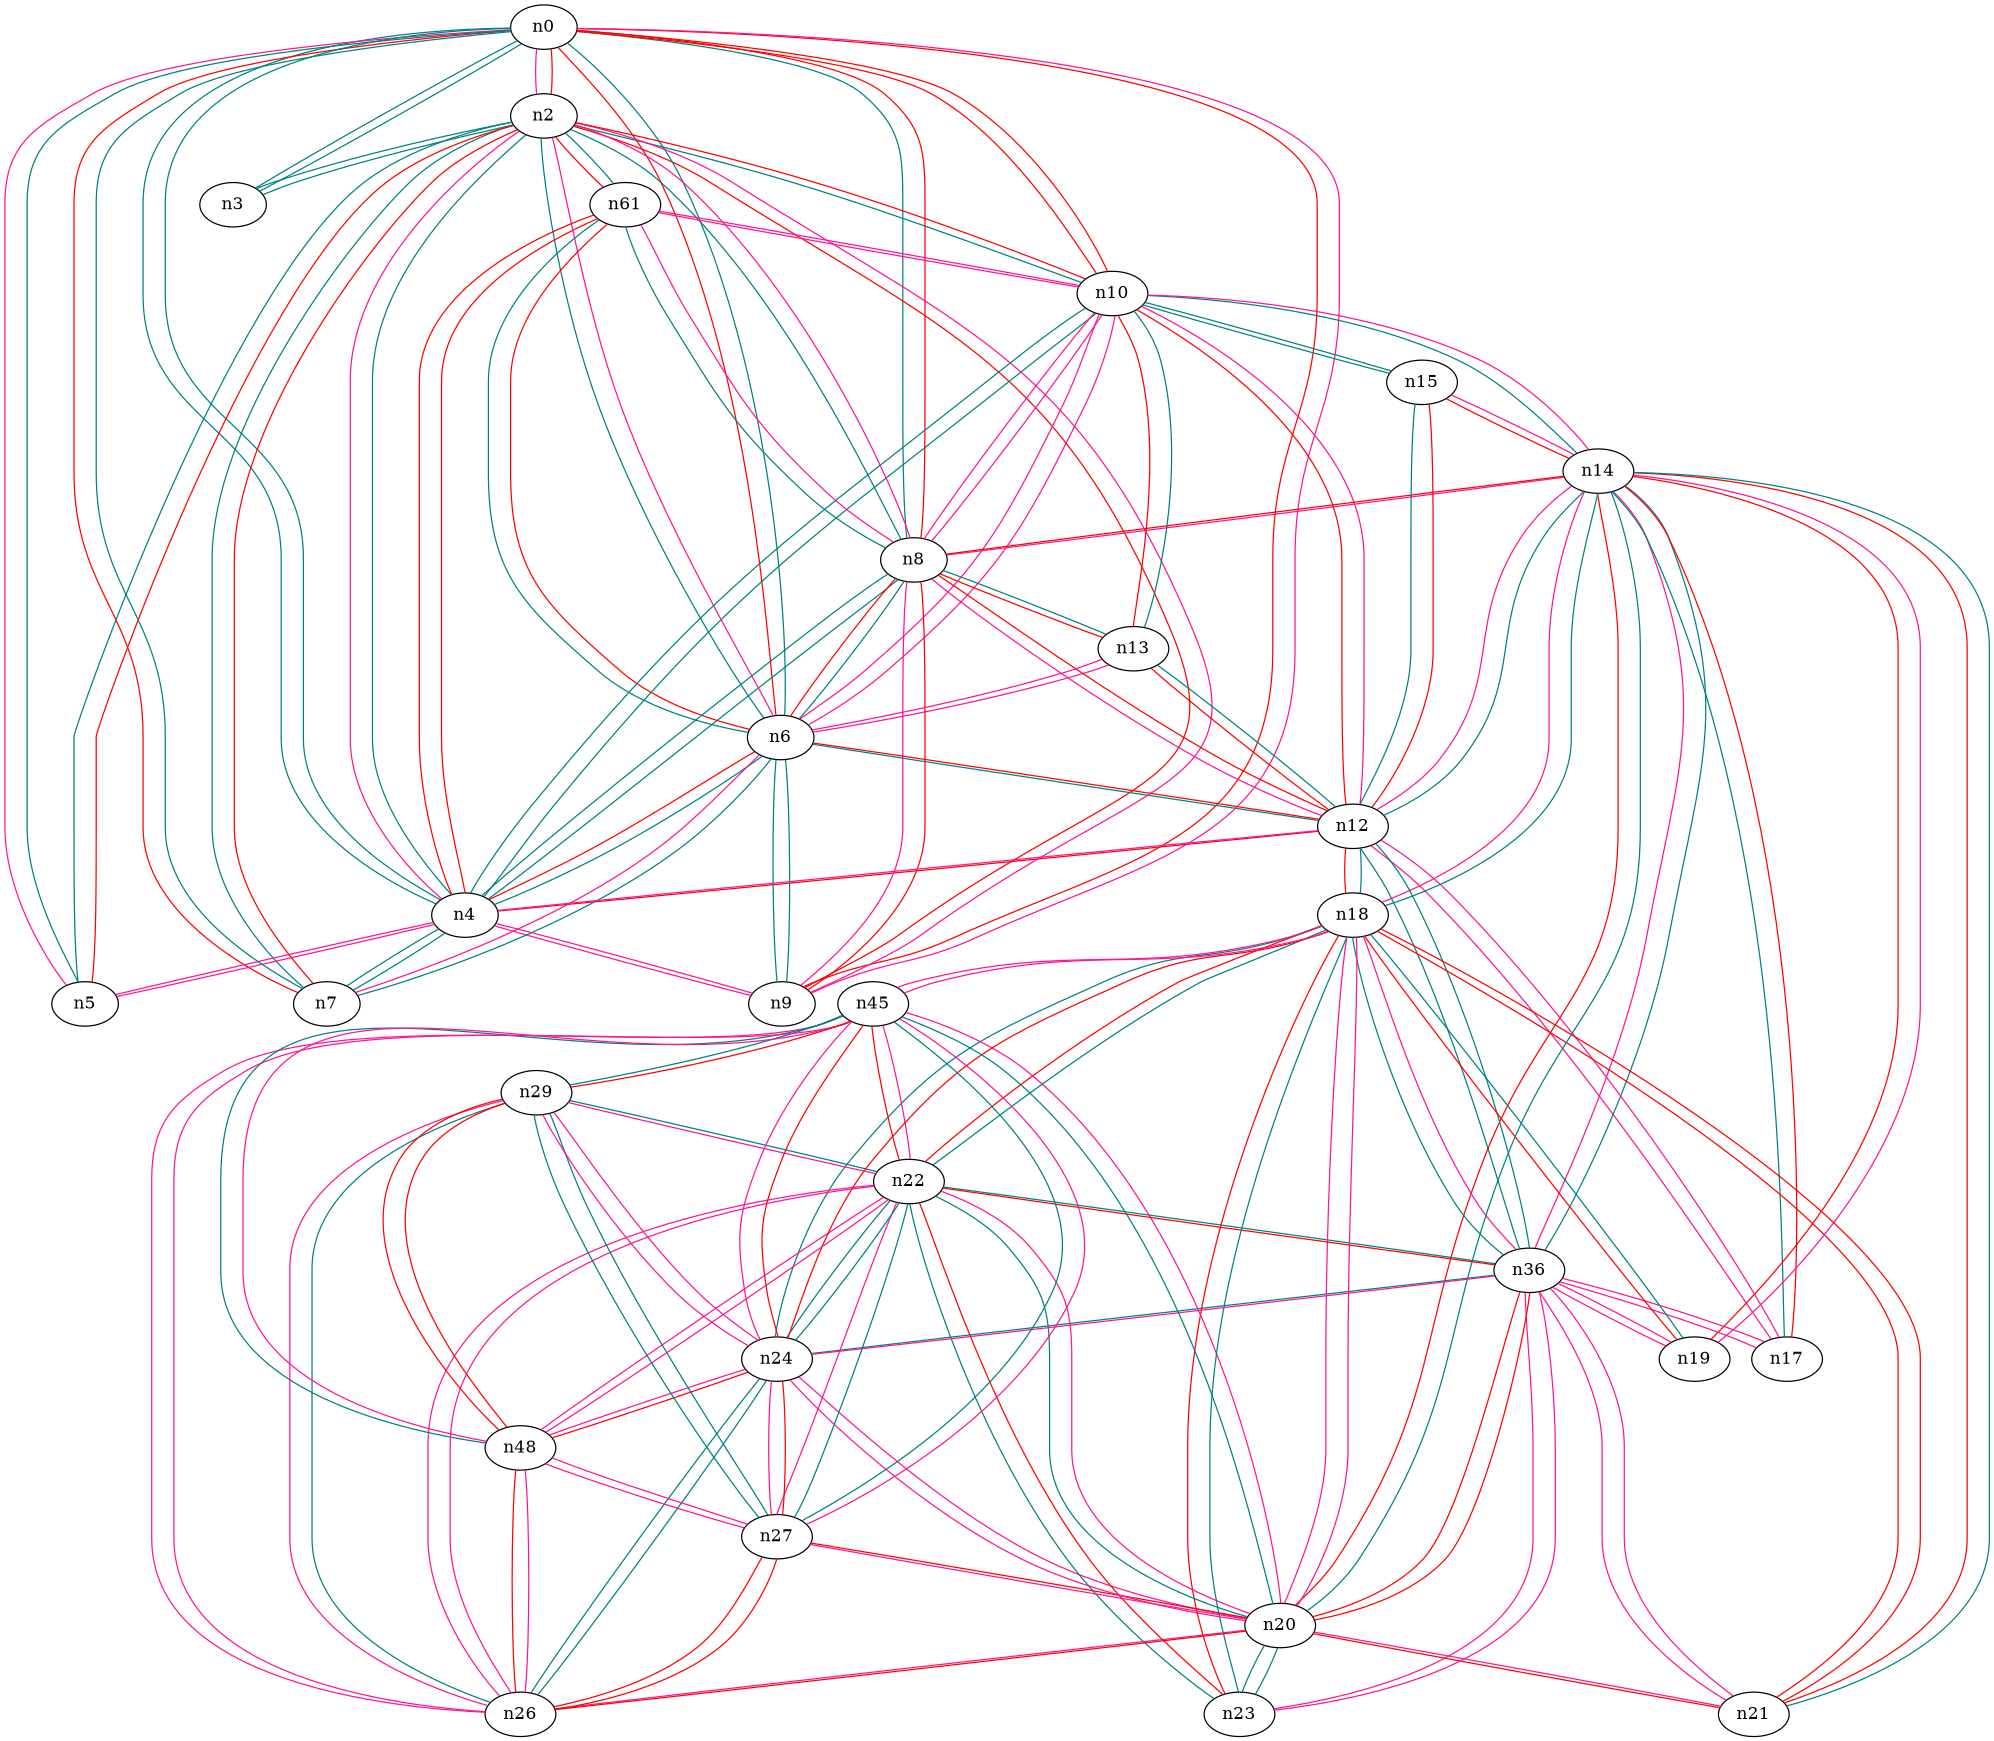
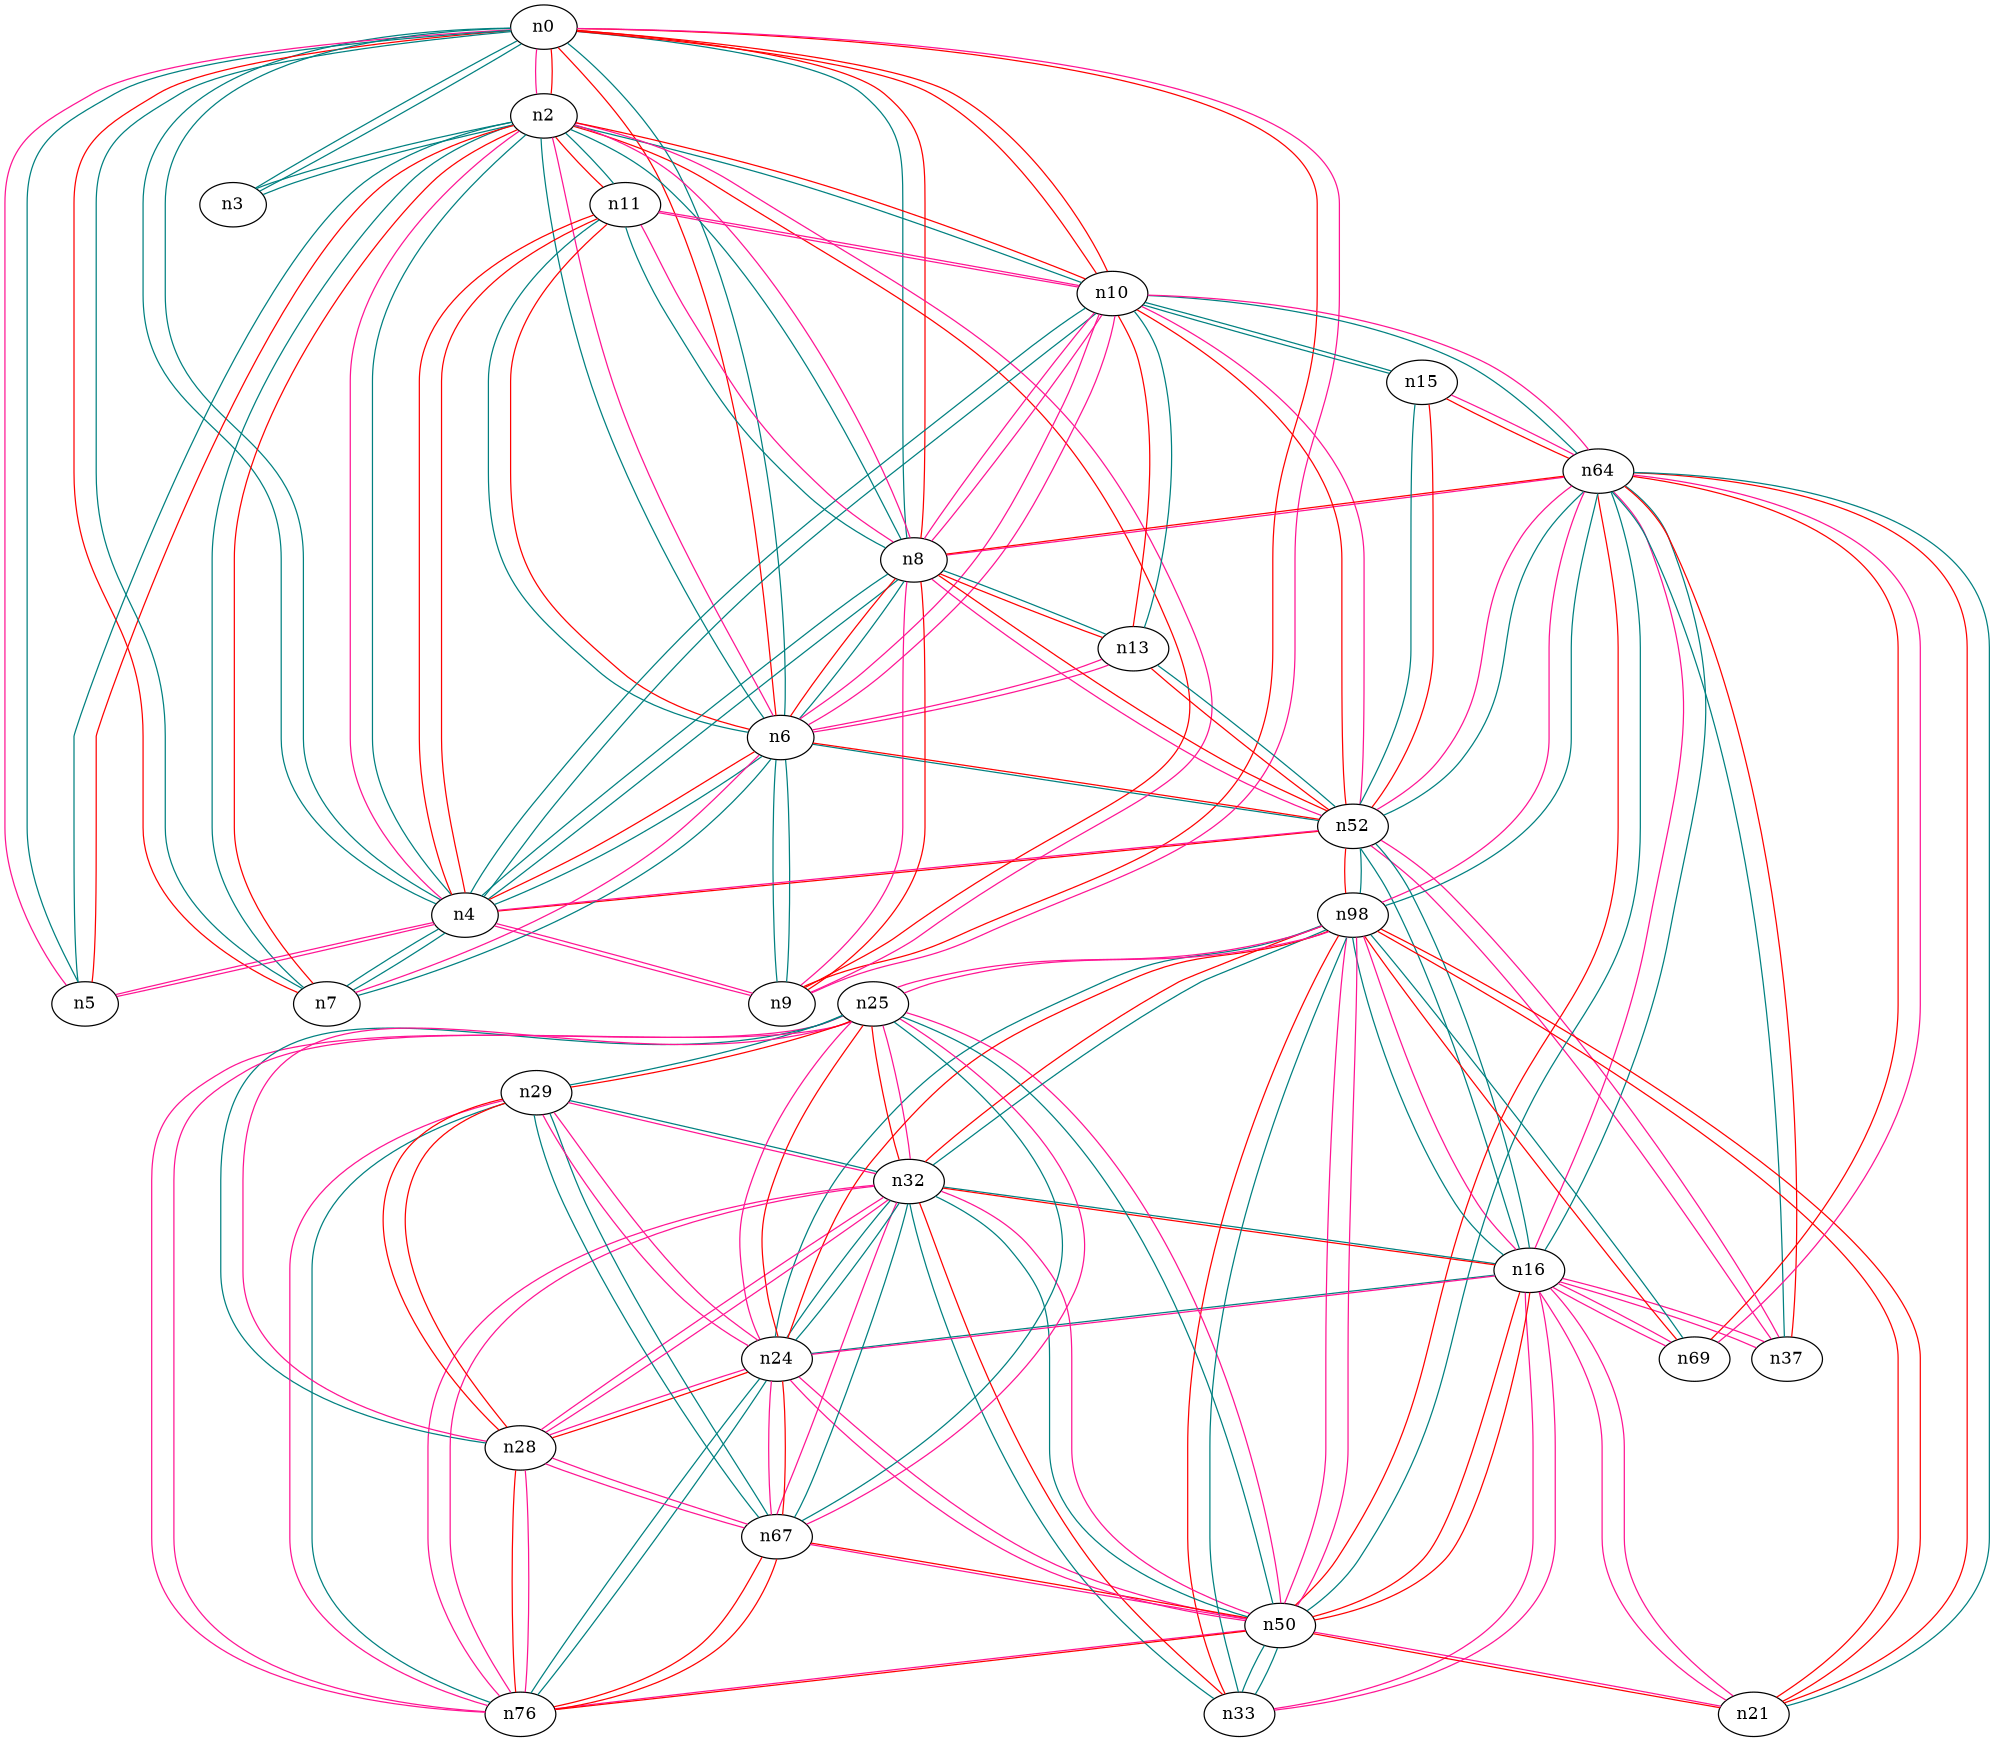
(625, 205) -> (625, 205)
(1598, 471) -> (1598, 471)
(1353, 826) -> (1353, 826)
(1353, 915) -> (1353, 915)
(873, 1004) -> (873, 1004)
(909, 1182) -> (909, 1182)
(1529, 1270) -> (1529, 1270)
(1695, 1359) -> (1695, 1359)
(1787, 1359) -> (1787, 1359)
(520, 1448) -> (520, 1448)
(777, 1537) -> (777, 1537)
(1280, 1626) -> (1280, 1626)
(520, 1714) -> (520, 1714)
(1240, 1714) -> (1240, 1714)
